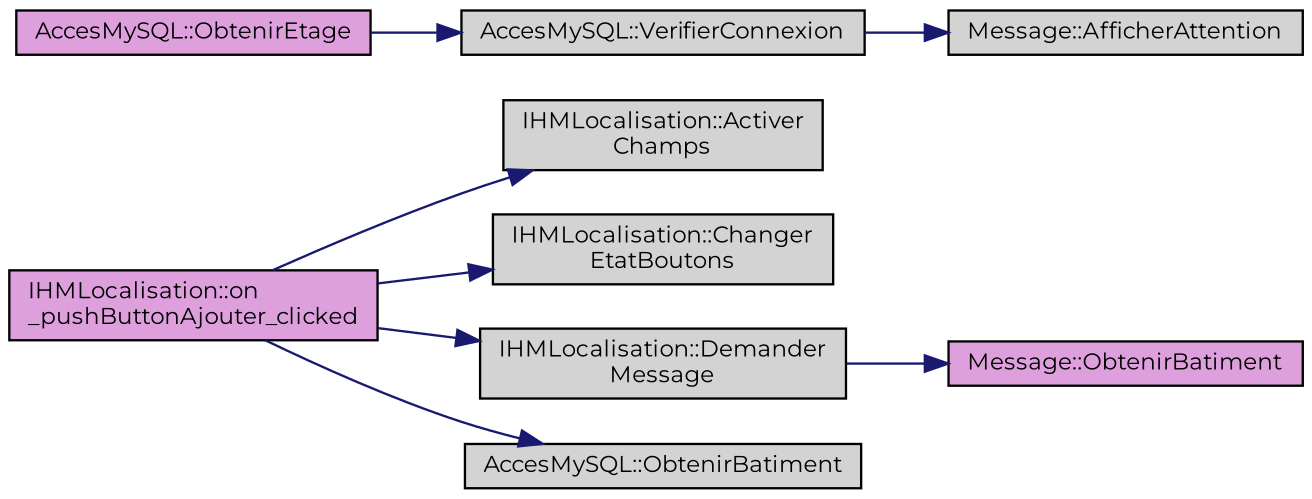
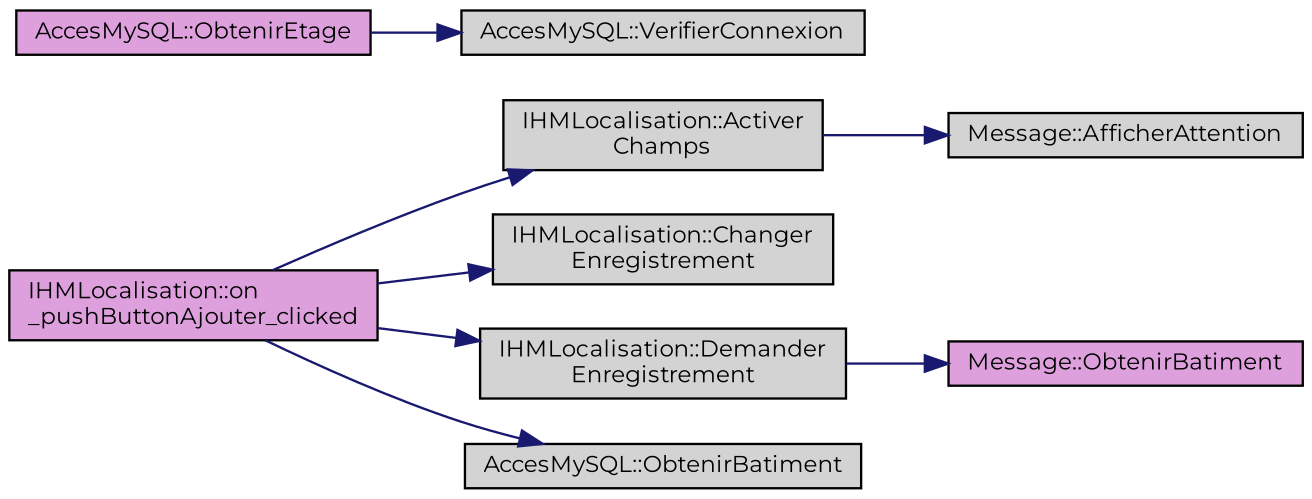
(895, 33) -> (874, 135)
(663, 249) -> (663, 249)
(663, 364) -> (663, 364)
